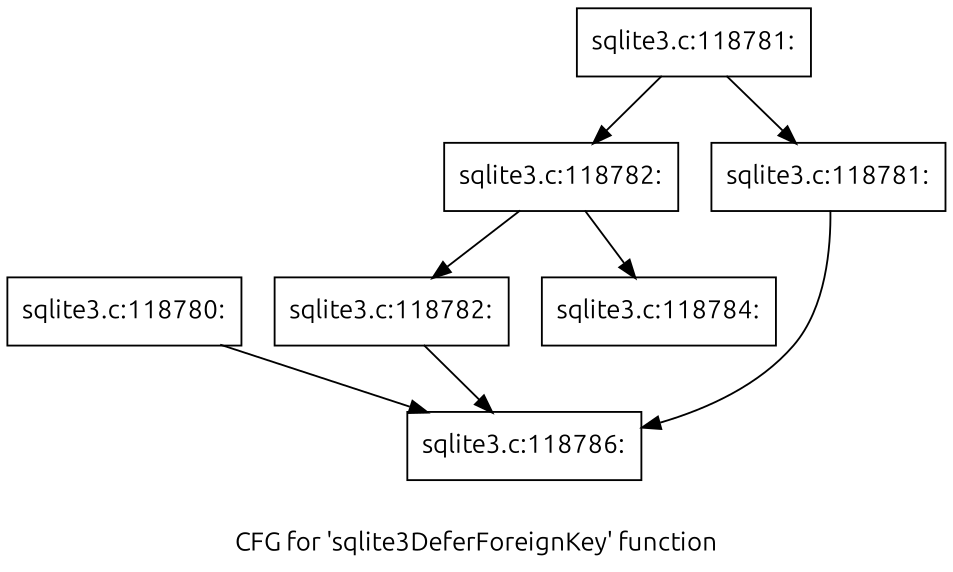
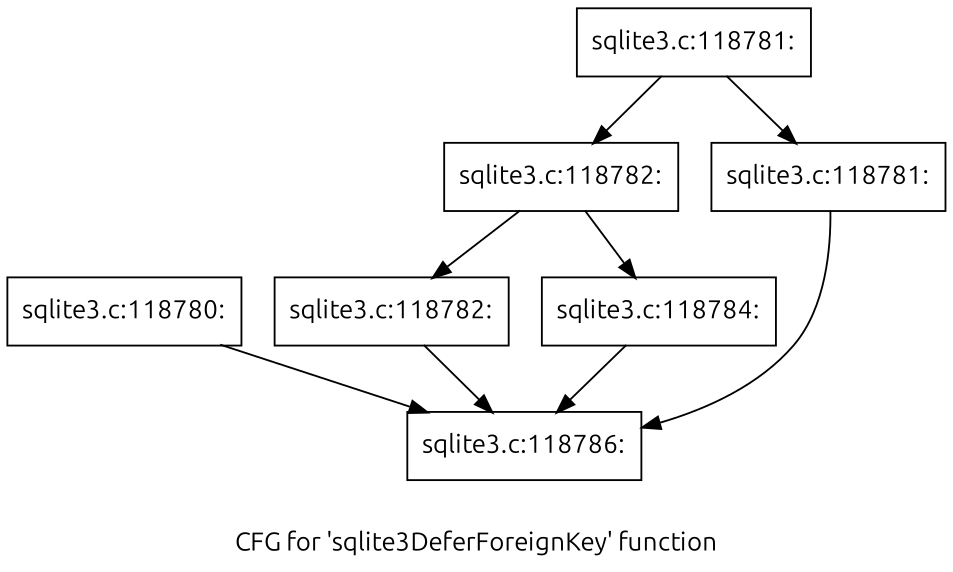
none -> (598, 372)
